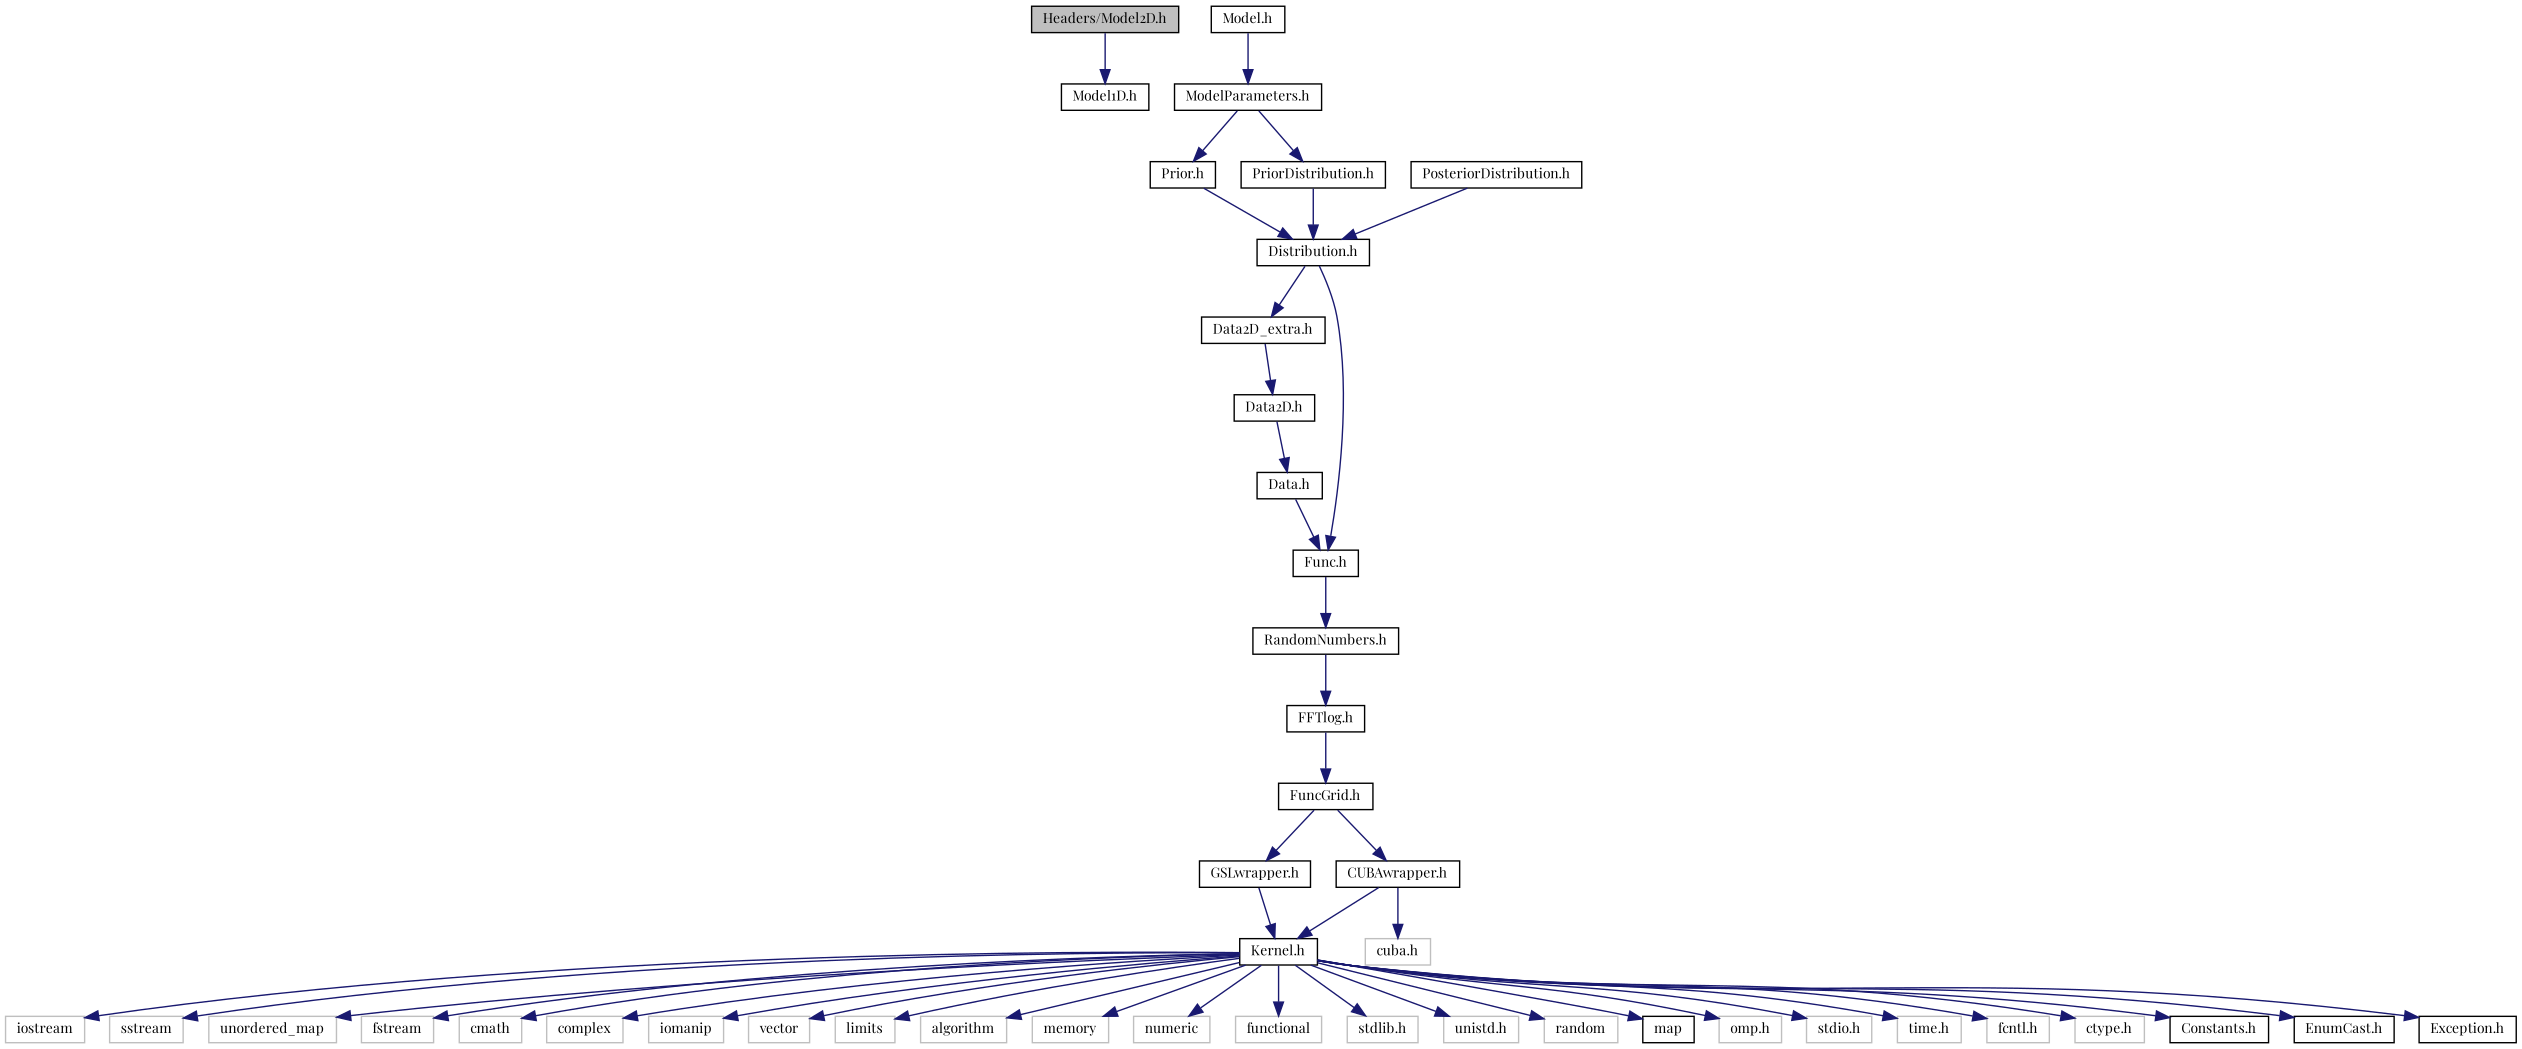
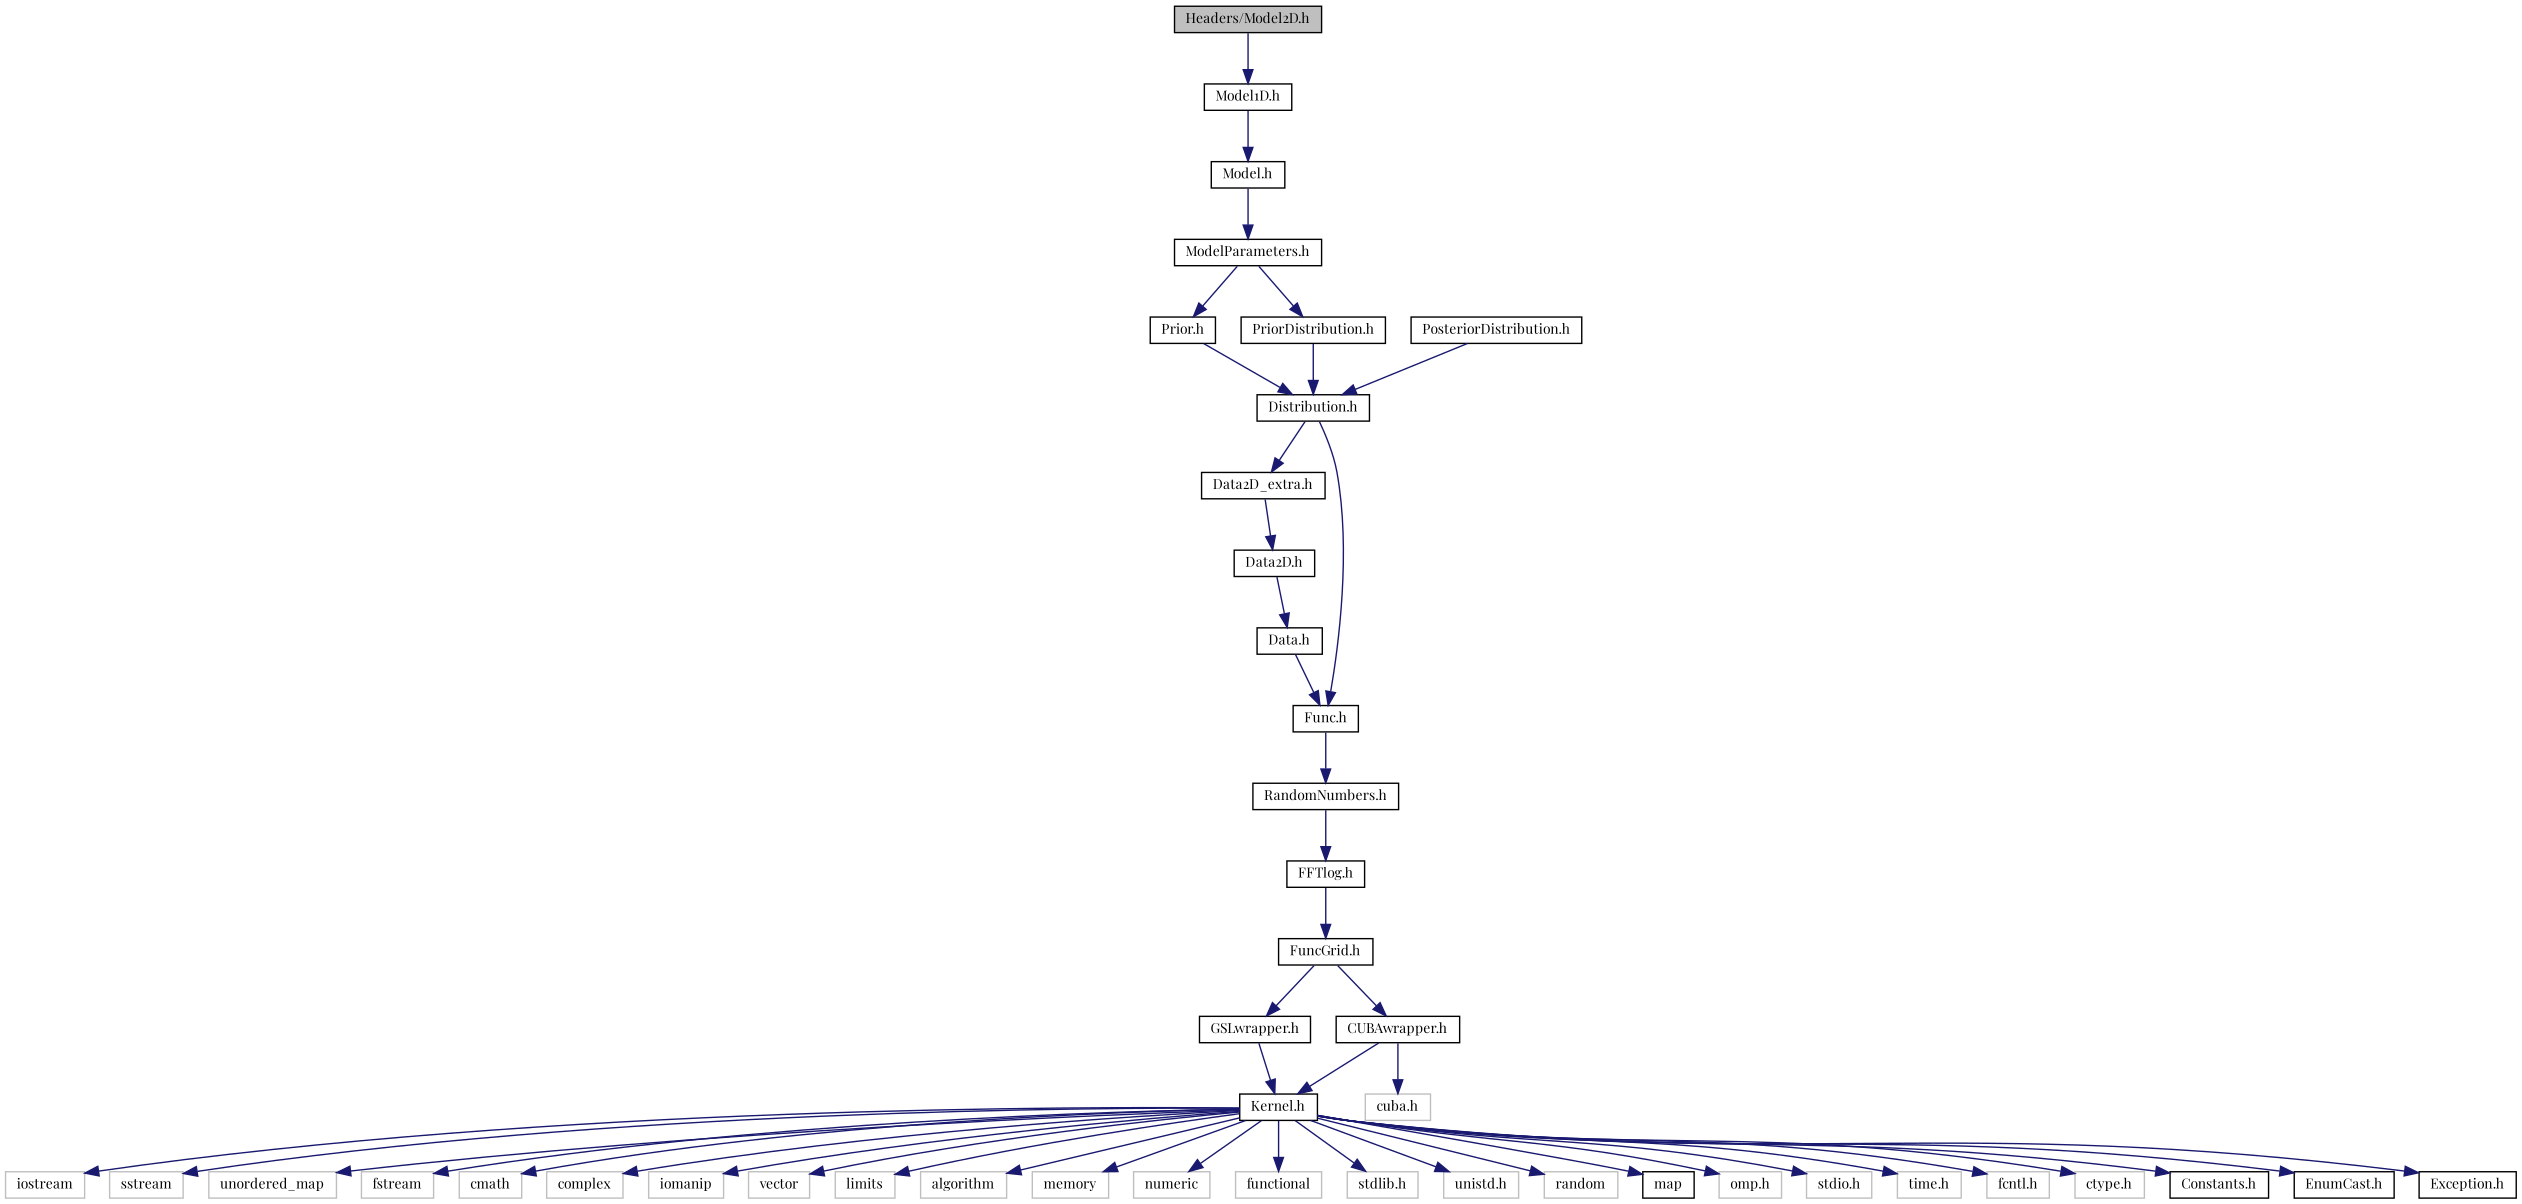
none -> (1248, 129)
